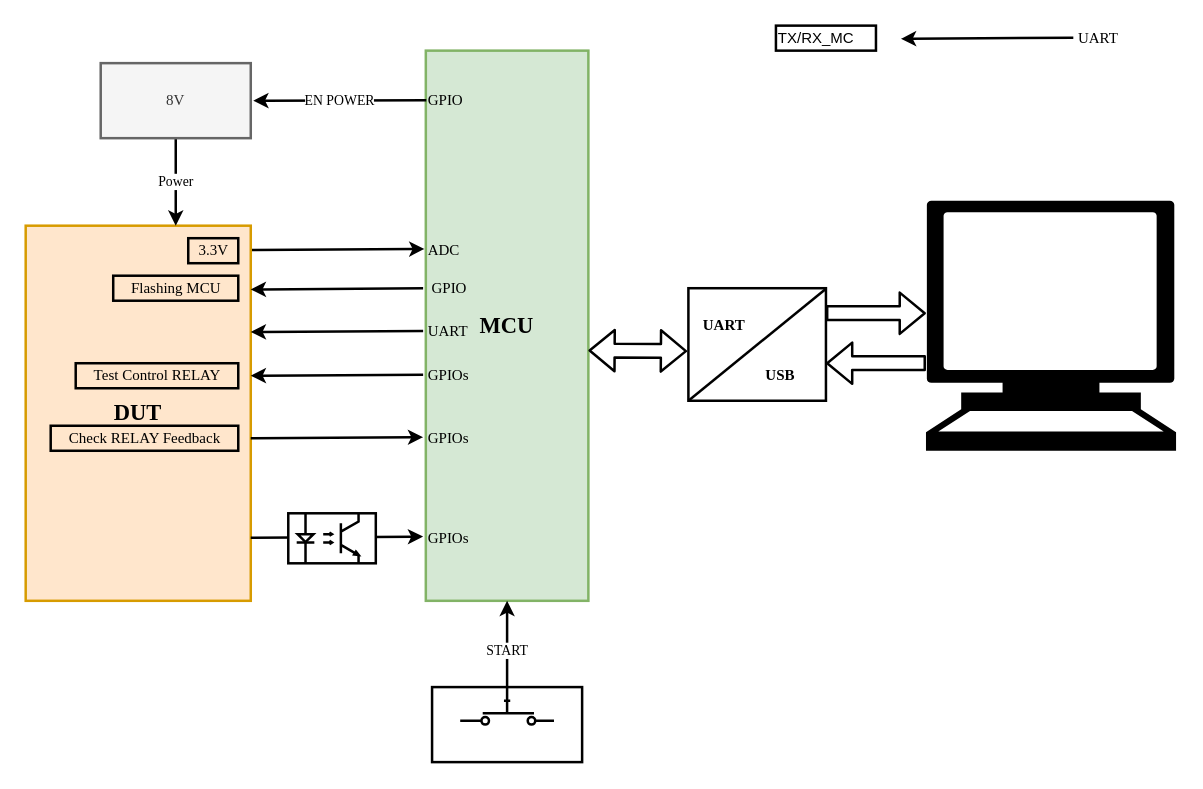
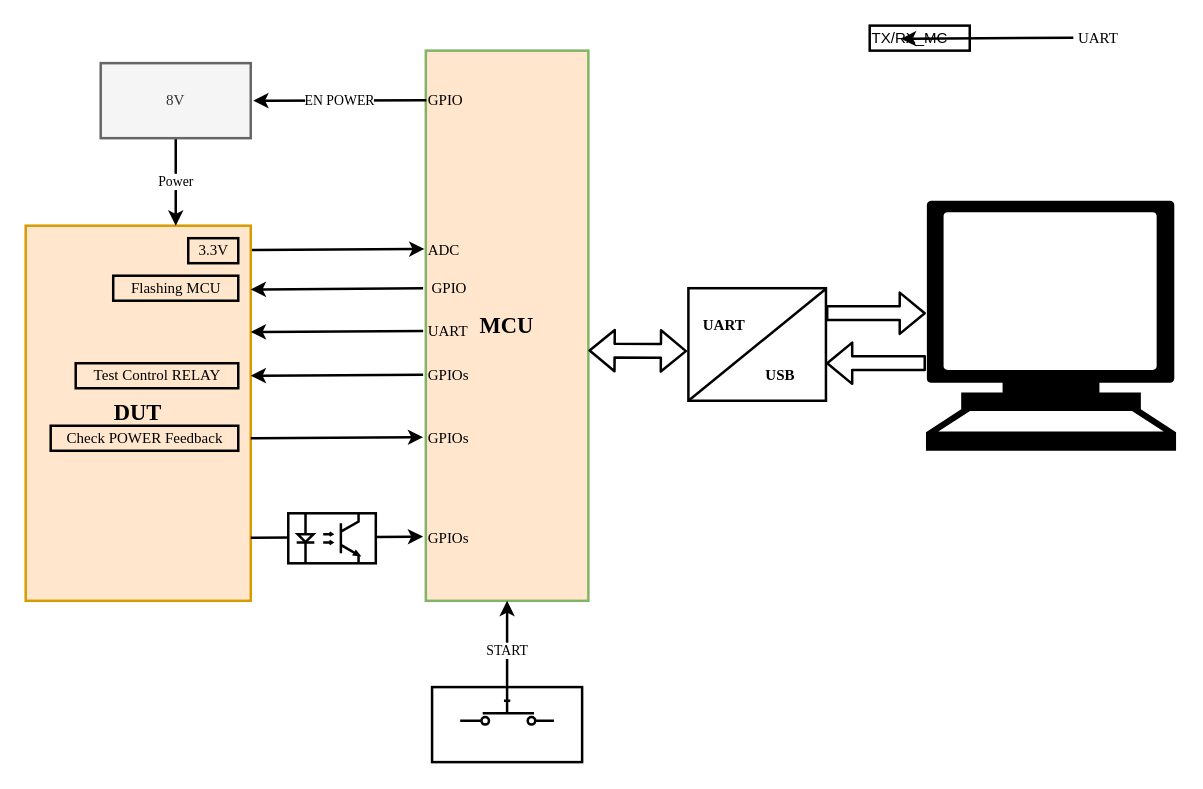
(826, 38) -> (919, 38)
(507, 326) -> (507, 326)
(145, 438) -> (145, 438)
